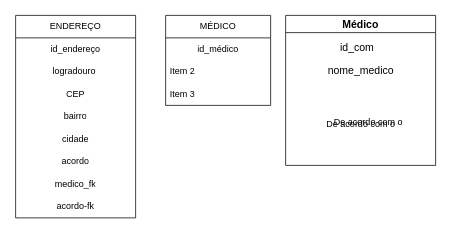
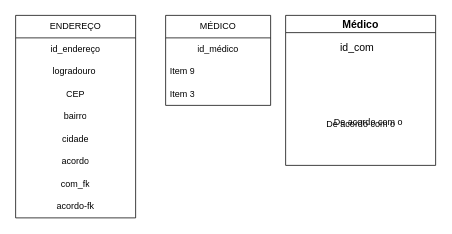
(360, 70) -> none
(184, 72) -> (184, 72)
(75, 184) -> (75, 184)
